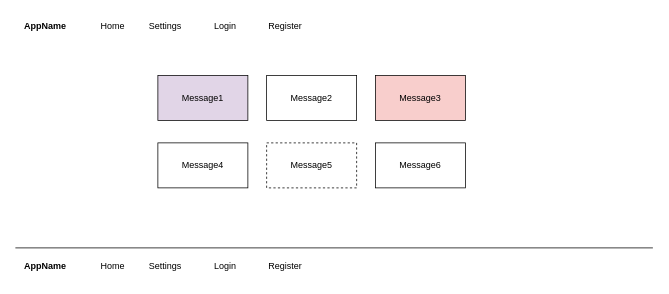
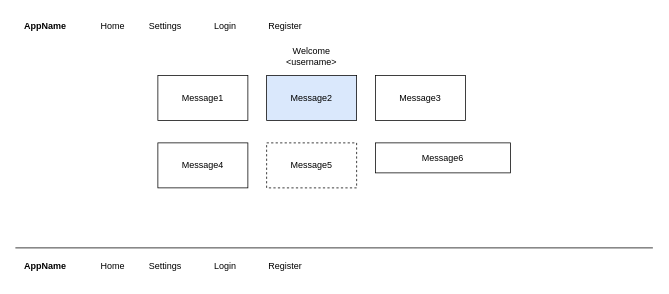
none -> (312, 57)
(203, 98) -> (203, 98)
(312, 98) -> (312, 98)
(420, 98) -> (420, 98)
(420, 165) -> (443, 158)
